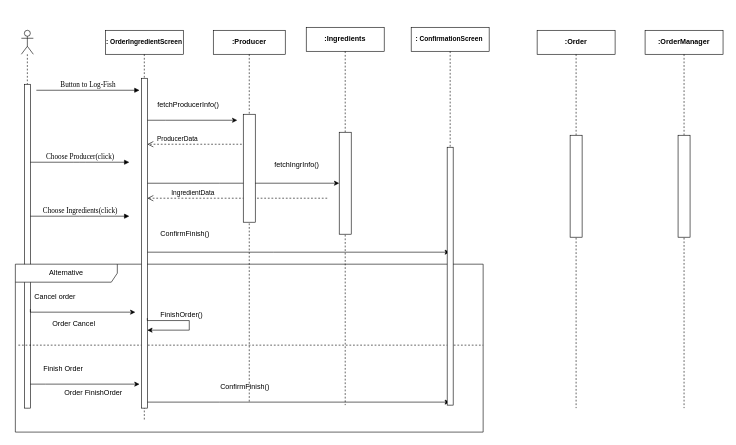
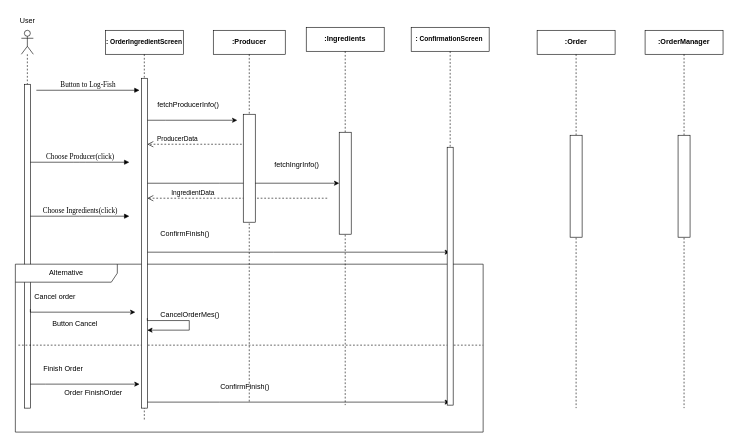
none -> (27, 21)
(185, 315) -> (187, 319)
(75, 324) -> (77, 324)
